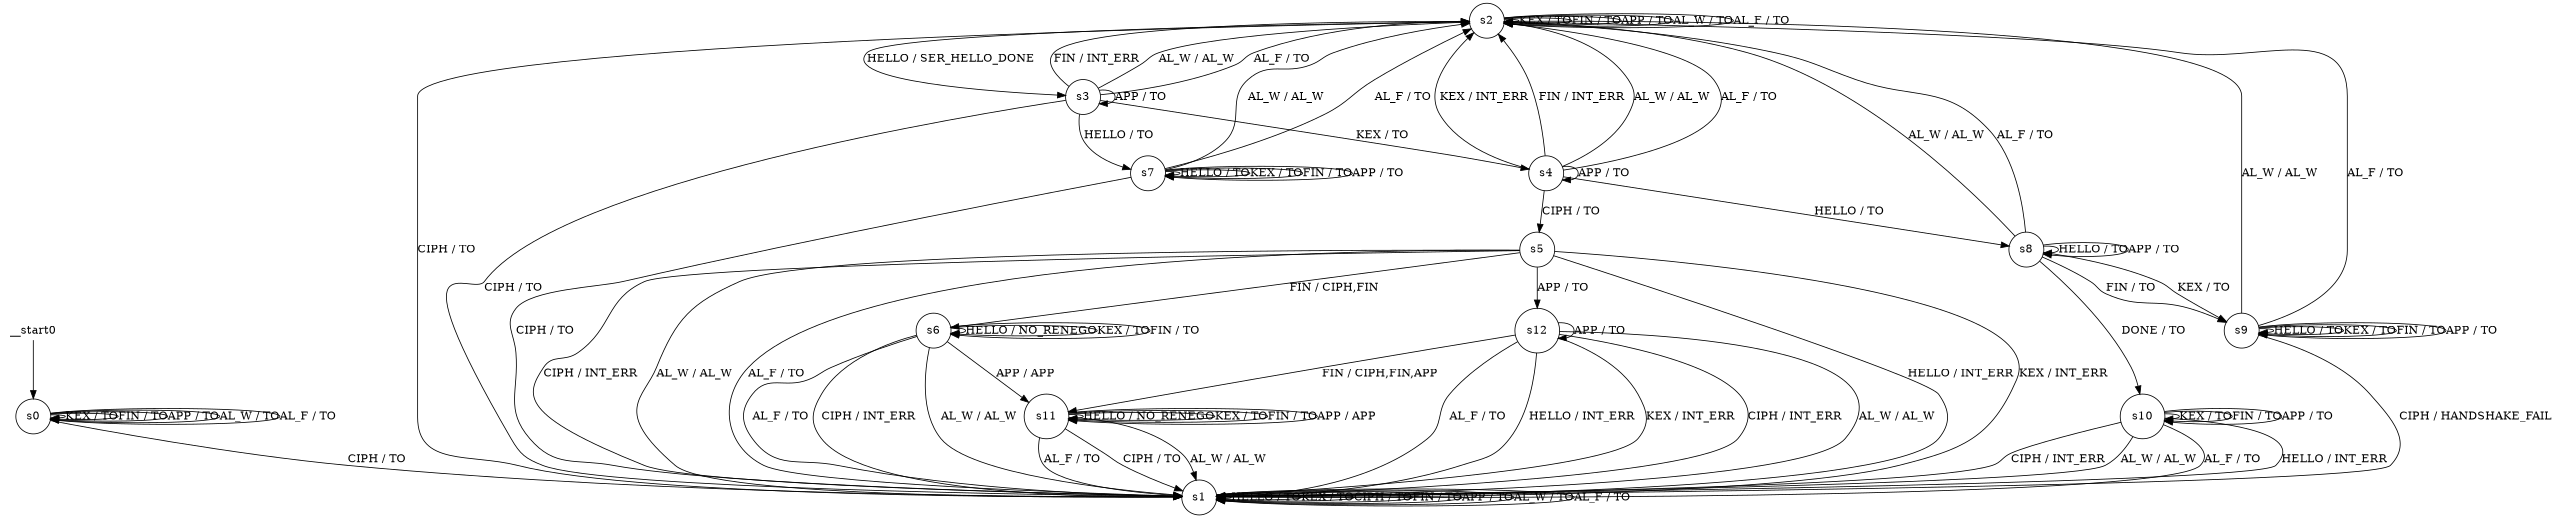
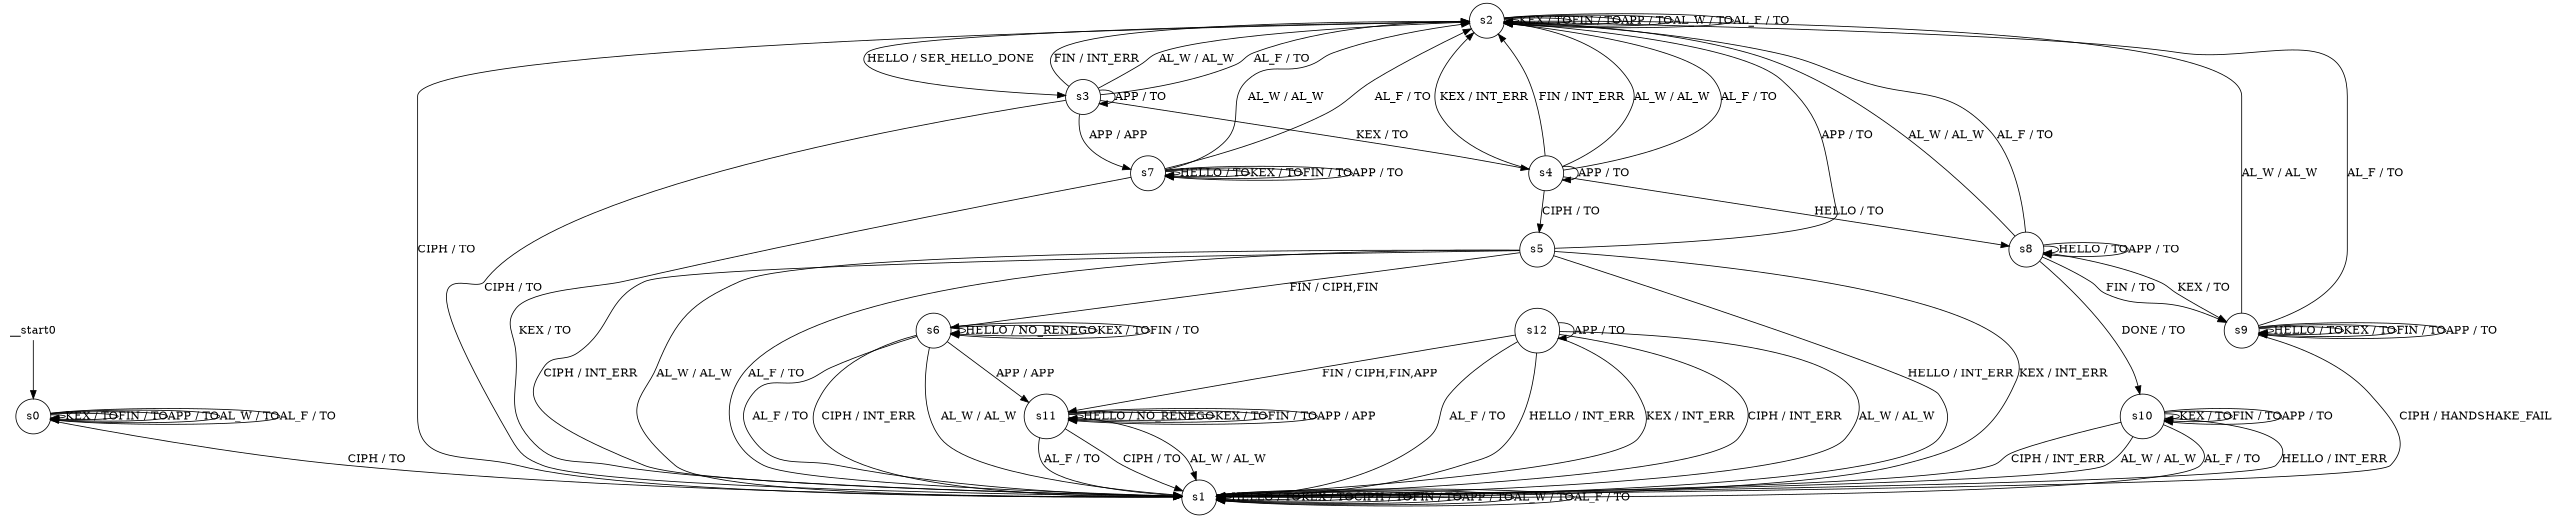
(1119, 135) -> (1119, 135)
(1537, 284) -> (1824, 146)
(545, 331) -> (545, 331)
